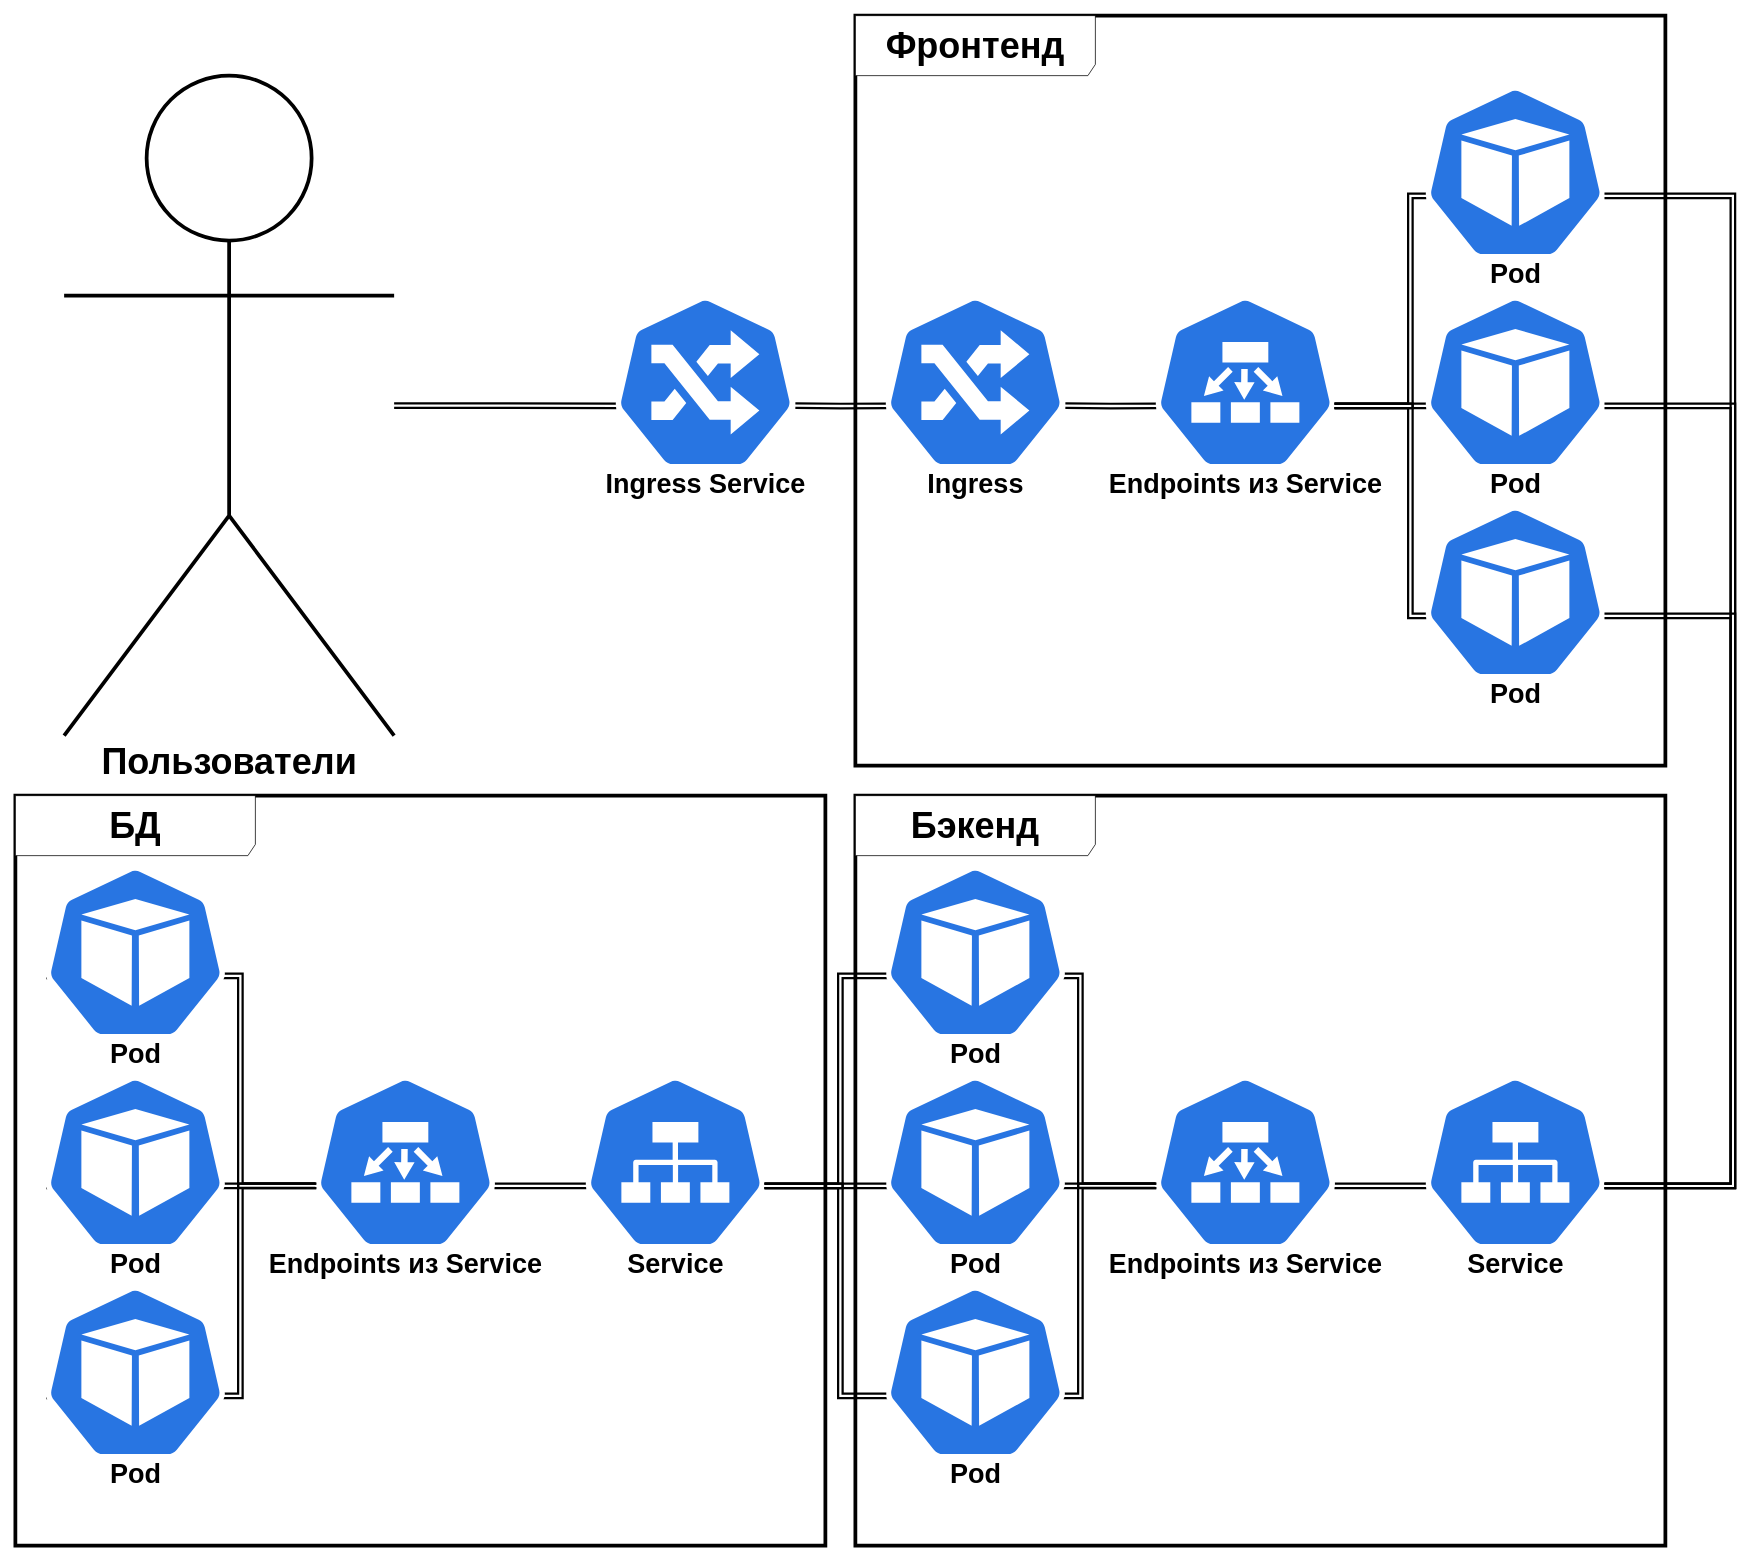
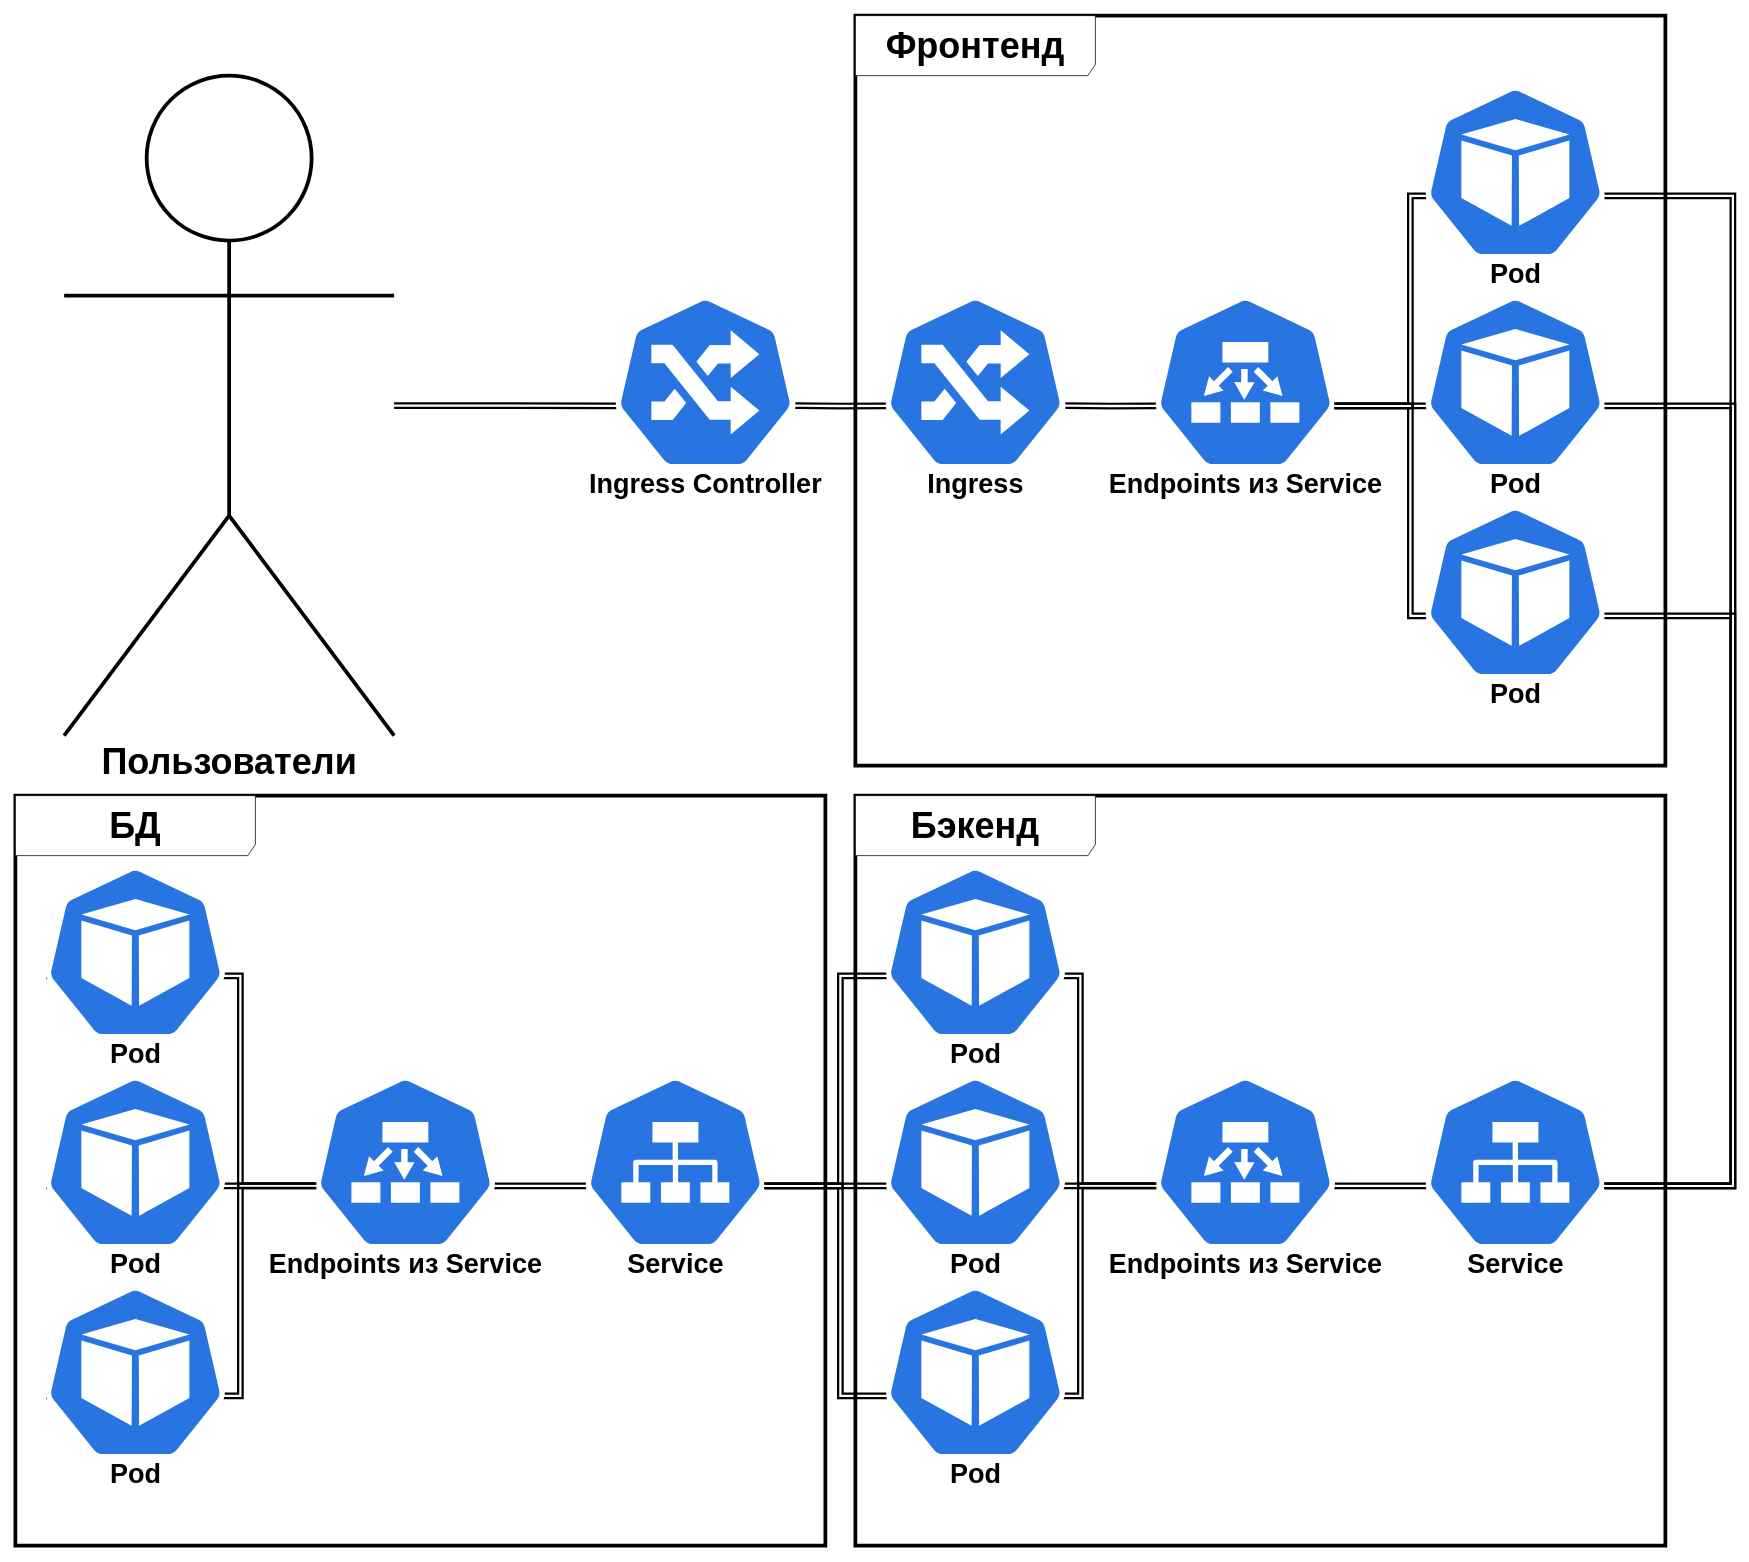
(706, 483) -> (706, 483)
